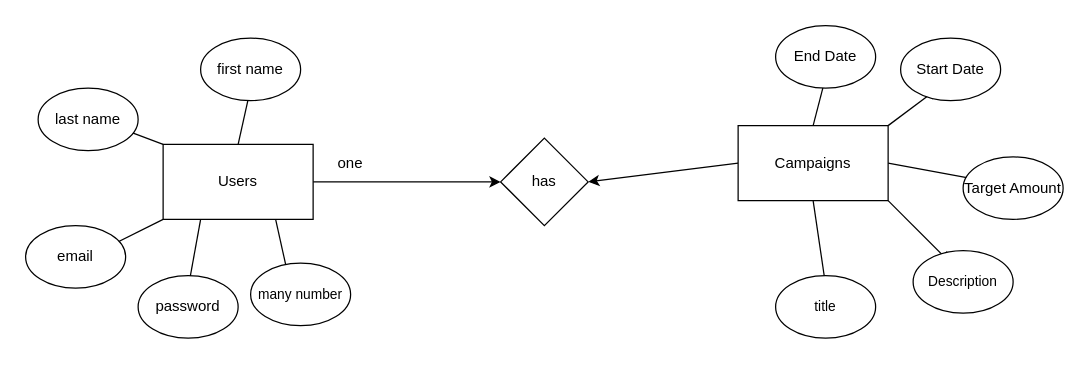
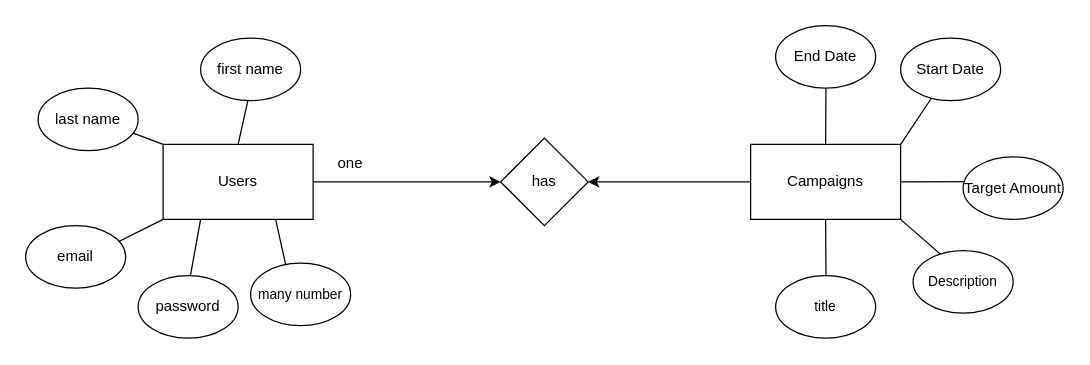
(813, 163) -> (826, 182)
